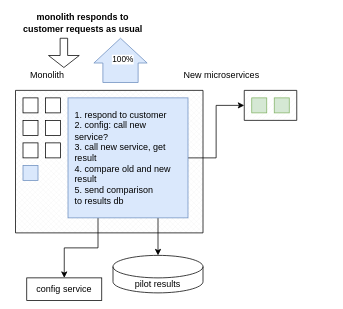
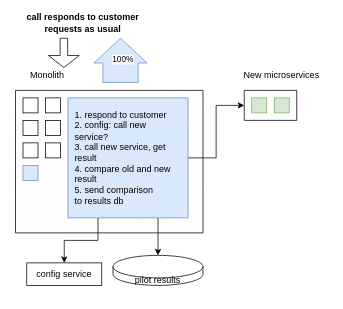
(83, 23) -> (83, 23)
(222, 75) -> (282, 75)
(158, 274) -> (158, 270)
(64, 289) -> (64, 274)
